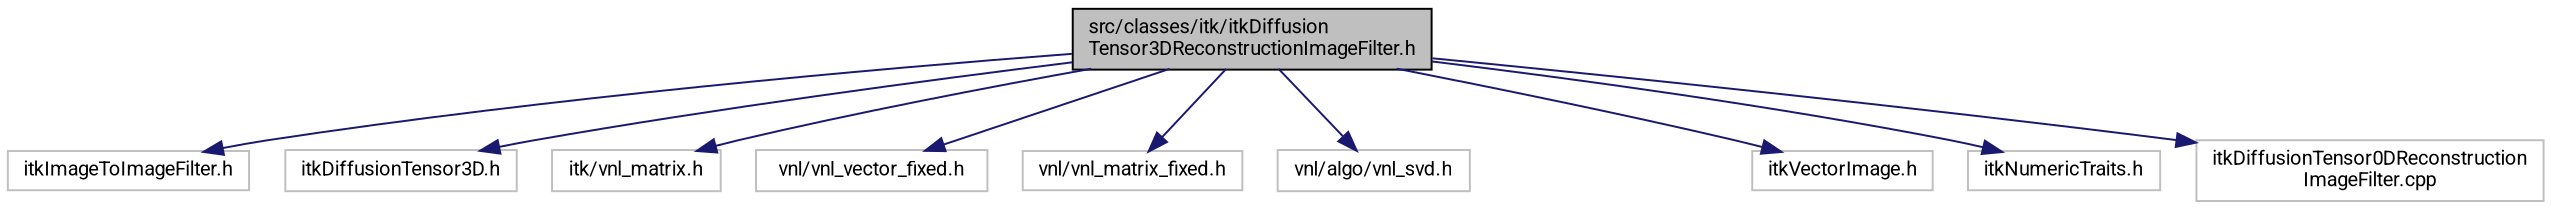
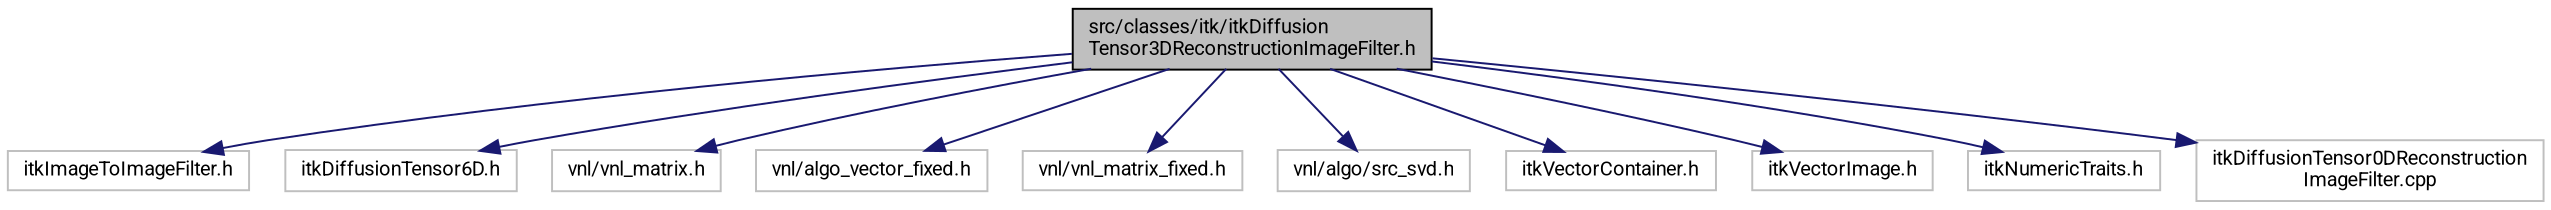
(401, 171) -> (401, 171)
(636, 171) -> (636, 171)
(872, 171) -> (872, 171)
(1374, 171) -> (1374, 171)
none -> (1611, 171)
